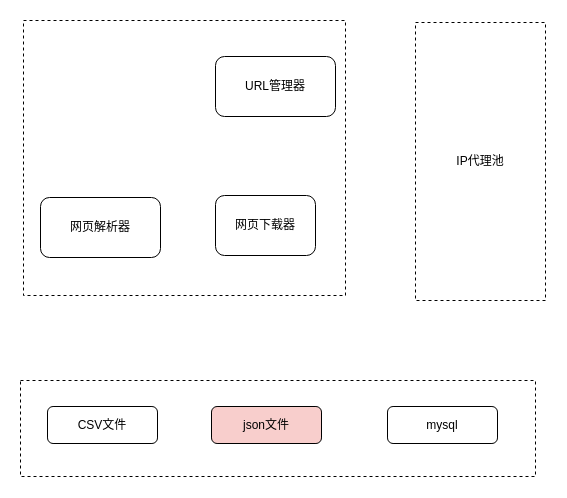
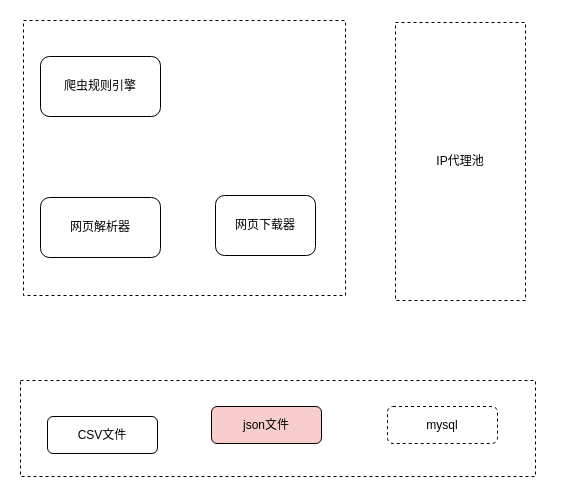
none -> (101, 87)
(276, 87) -> none
(481, 162) -> (461, 162)
(103, 425) -> (103, 435)
(443, 425) -> (443, 425)
